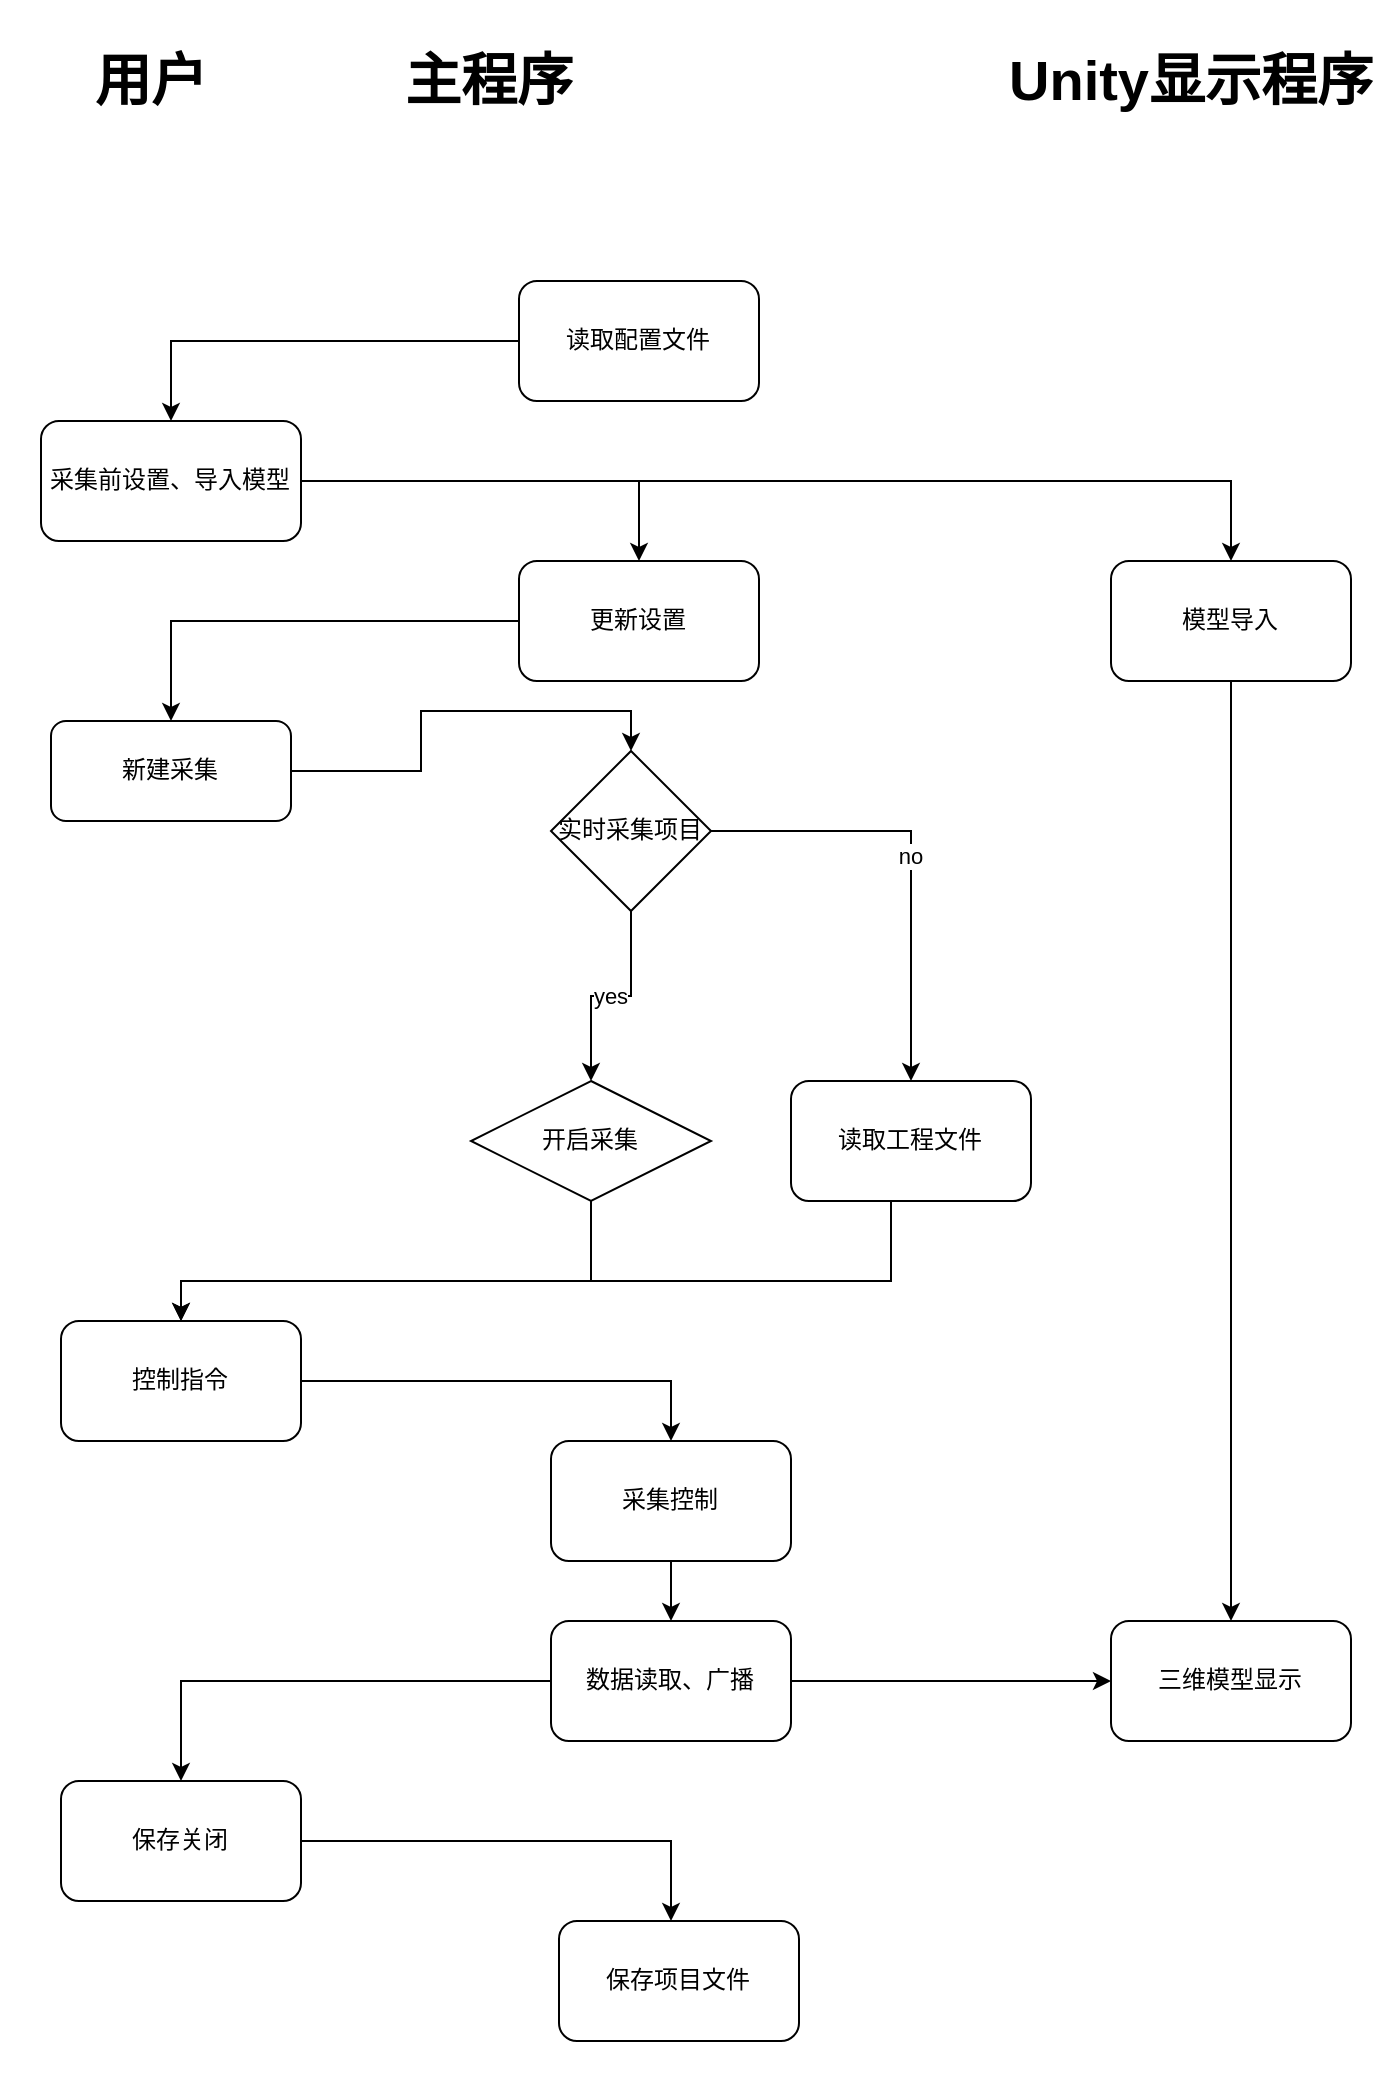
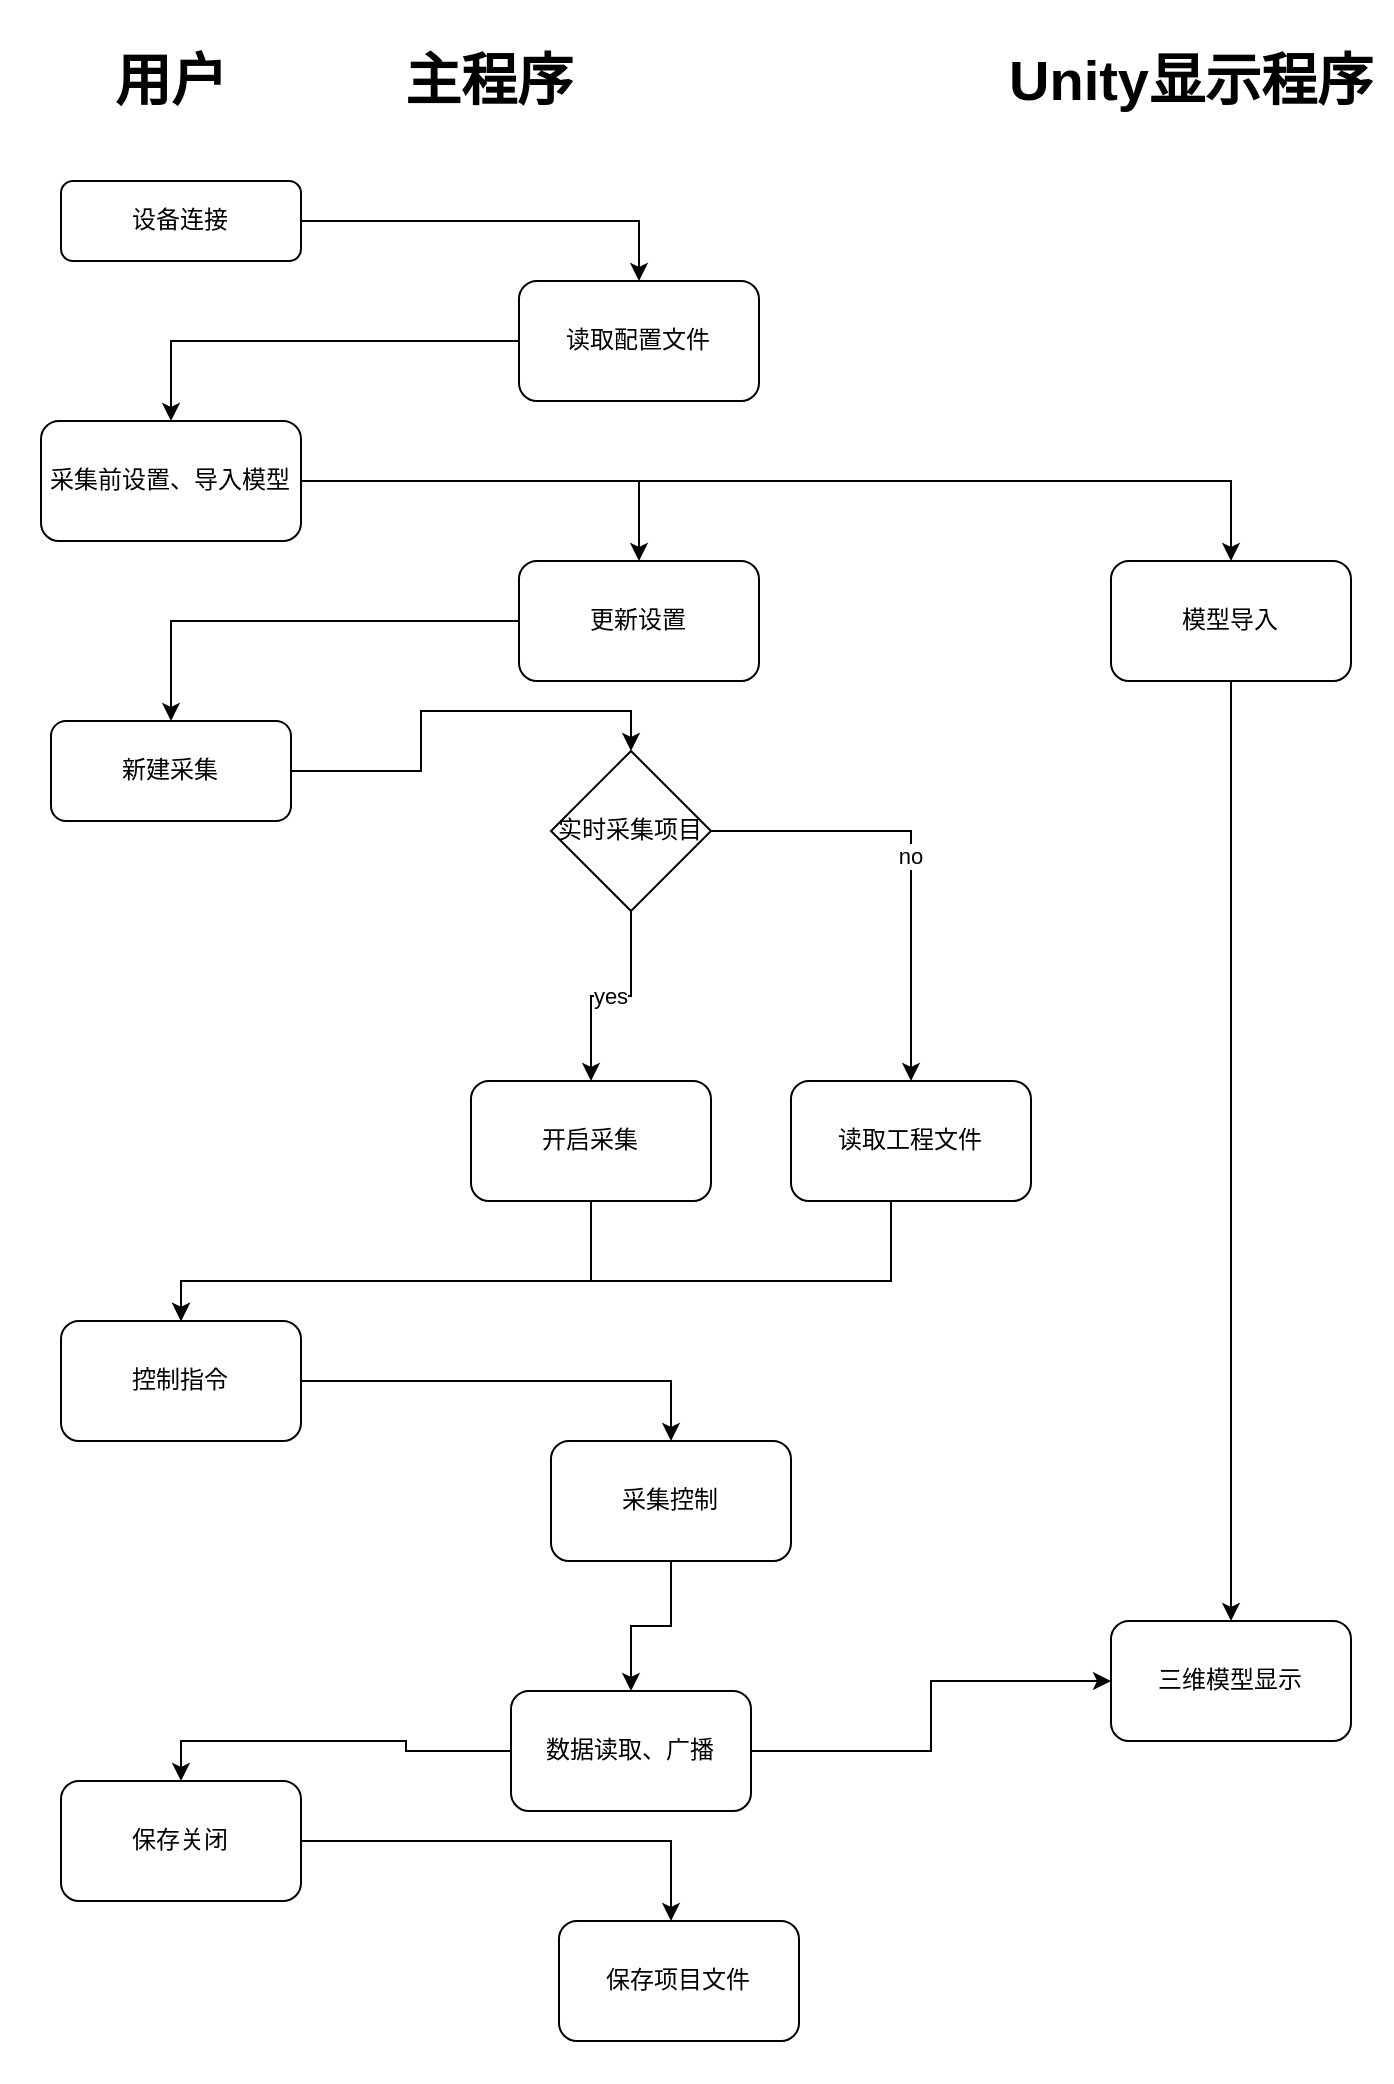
(151, 81) -> (171, 81)
none -> (181, 221)
none -> (493, 221)
(591, 1141) -> (591, 1141)
(671, 1681) -> (631, 1751)
